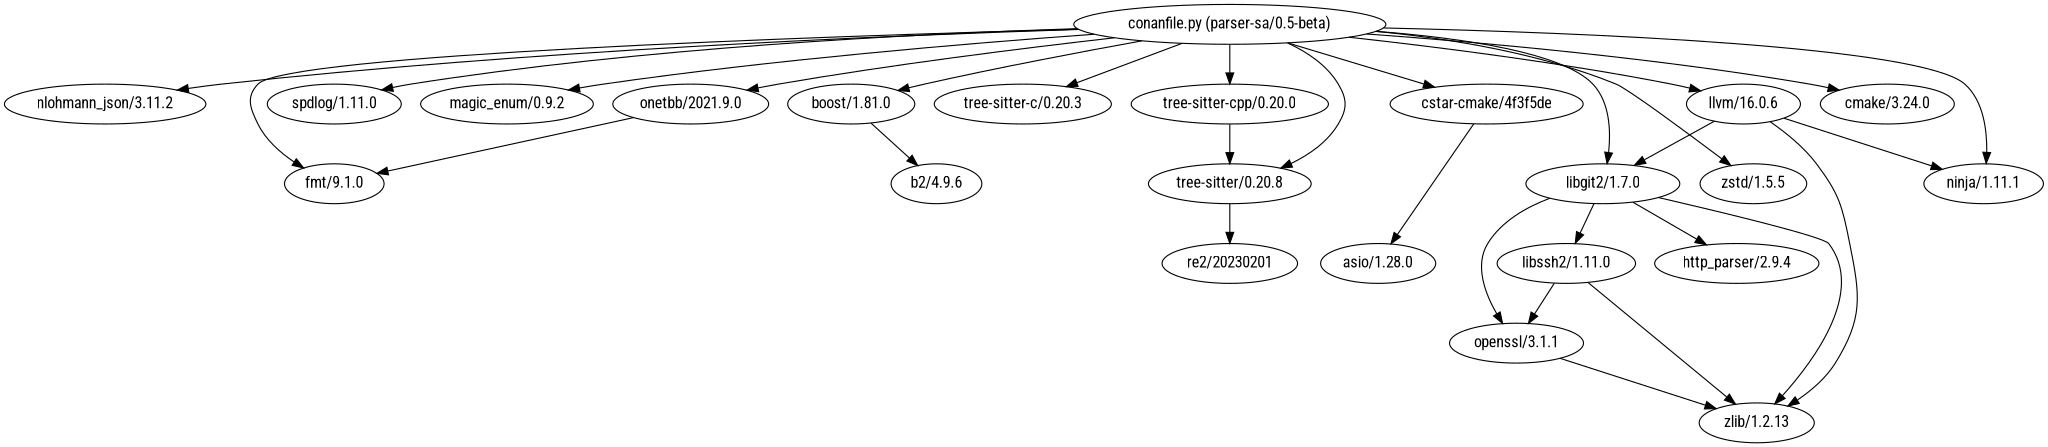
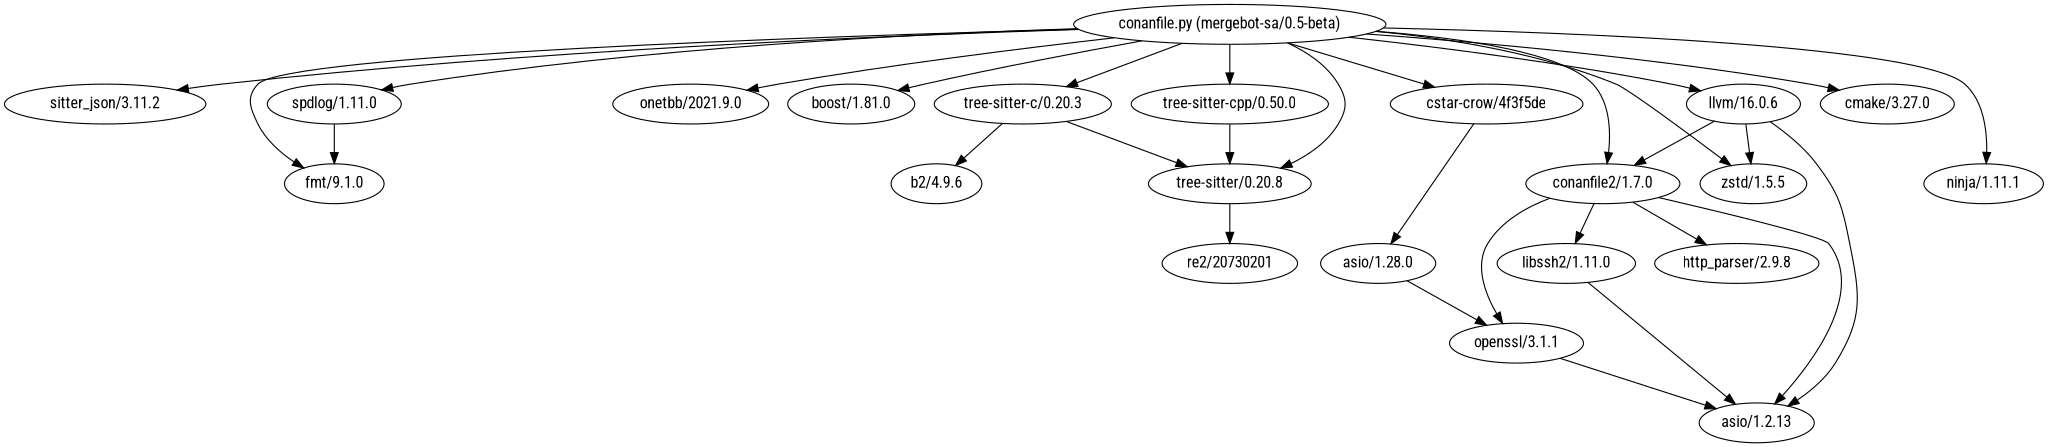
(1230, 24) -> (1230, 24)
(105, 104) -> (105, 104)
(507, 104) -> none
(1230, 104) -> (1230, 104)
(1487, 104) -> (1487, 104)
(1887, 104) -> (1887, 104)
(890, 141) -> (983, 141)
none -> (1122, 142)
(1858, 142) -> (1748, 138)
(511, 144) -> (334, 138)
(1603, 184) -> (1603, 184)
(1230, 263) -> (1230, 263)
(1737, 263) -> (1737, 263)
(1544, 299) -> (1442, 300)
(1757, 423) -> (1757, 423)
